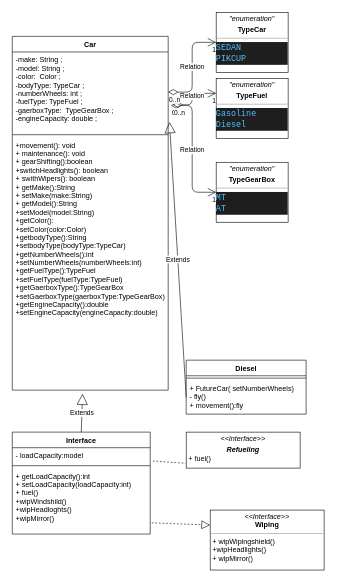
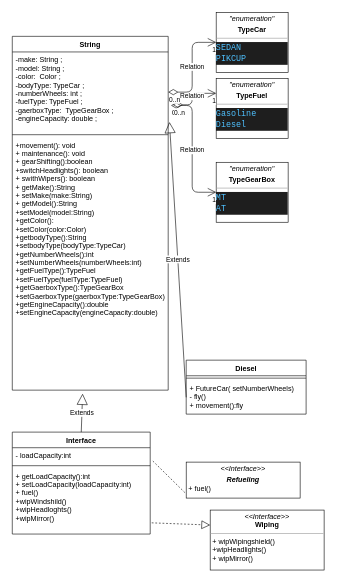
(90, 44) -> (90, 44)
(243, 450) -> (243, 480)
(52, 456) -> (48, 456)
